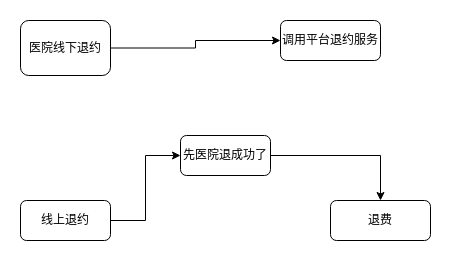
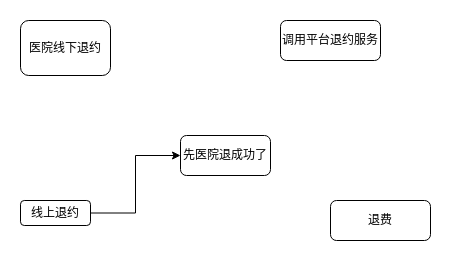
(196, 48) -> none
(345, 156) -> none
(66, 221) -> (56, 213)
